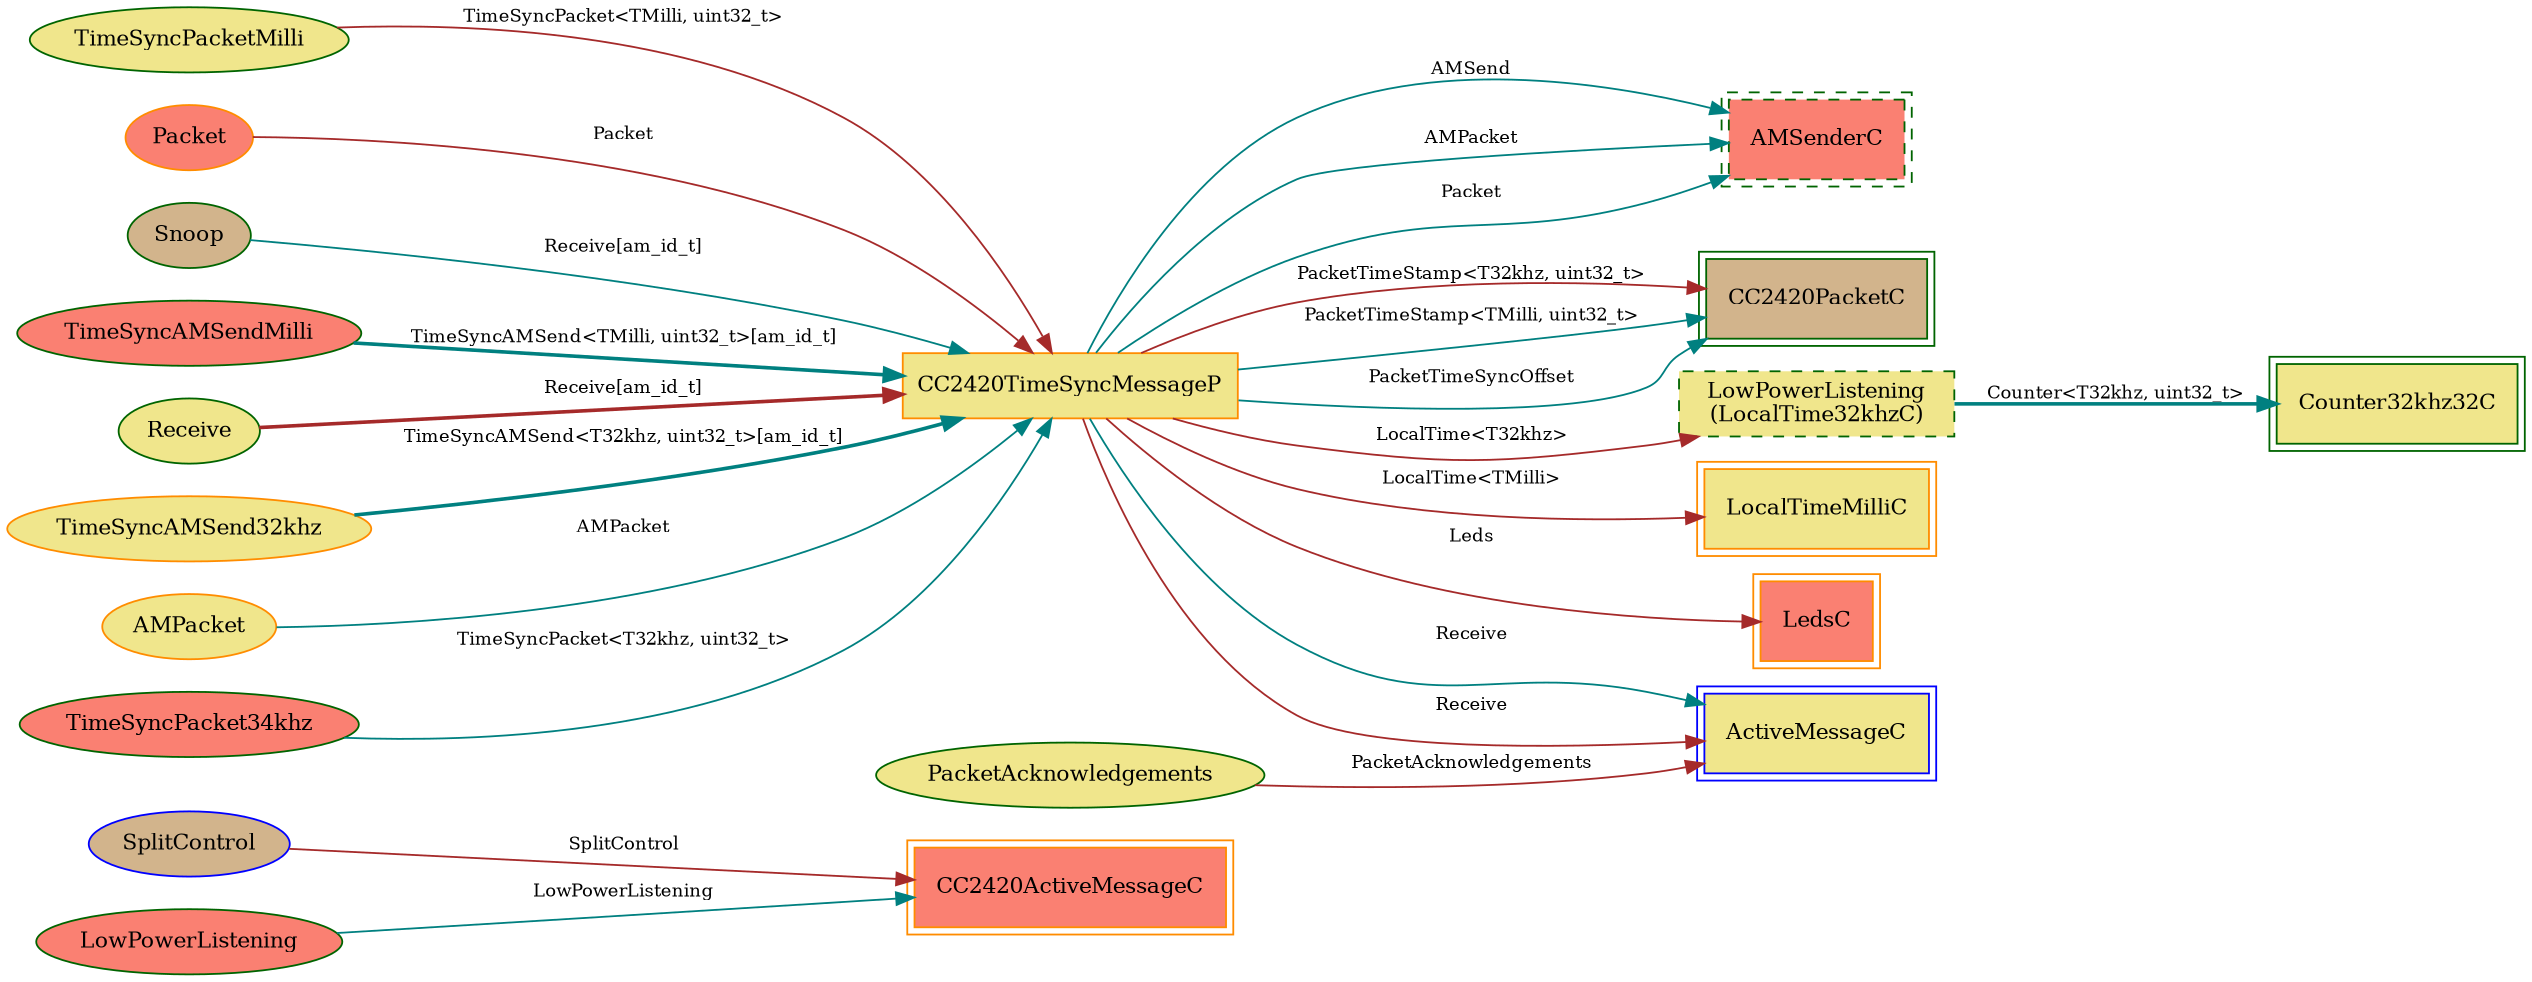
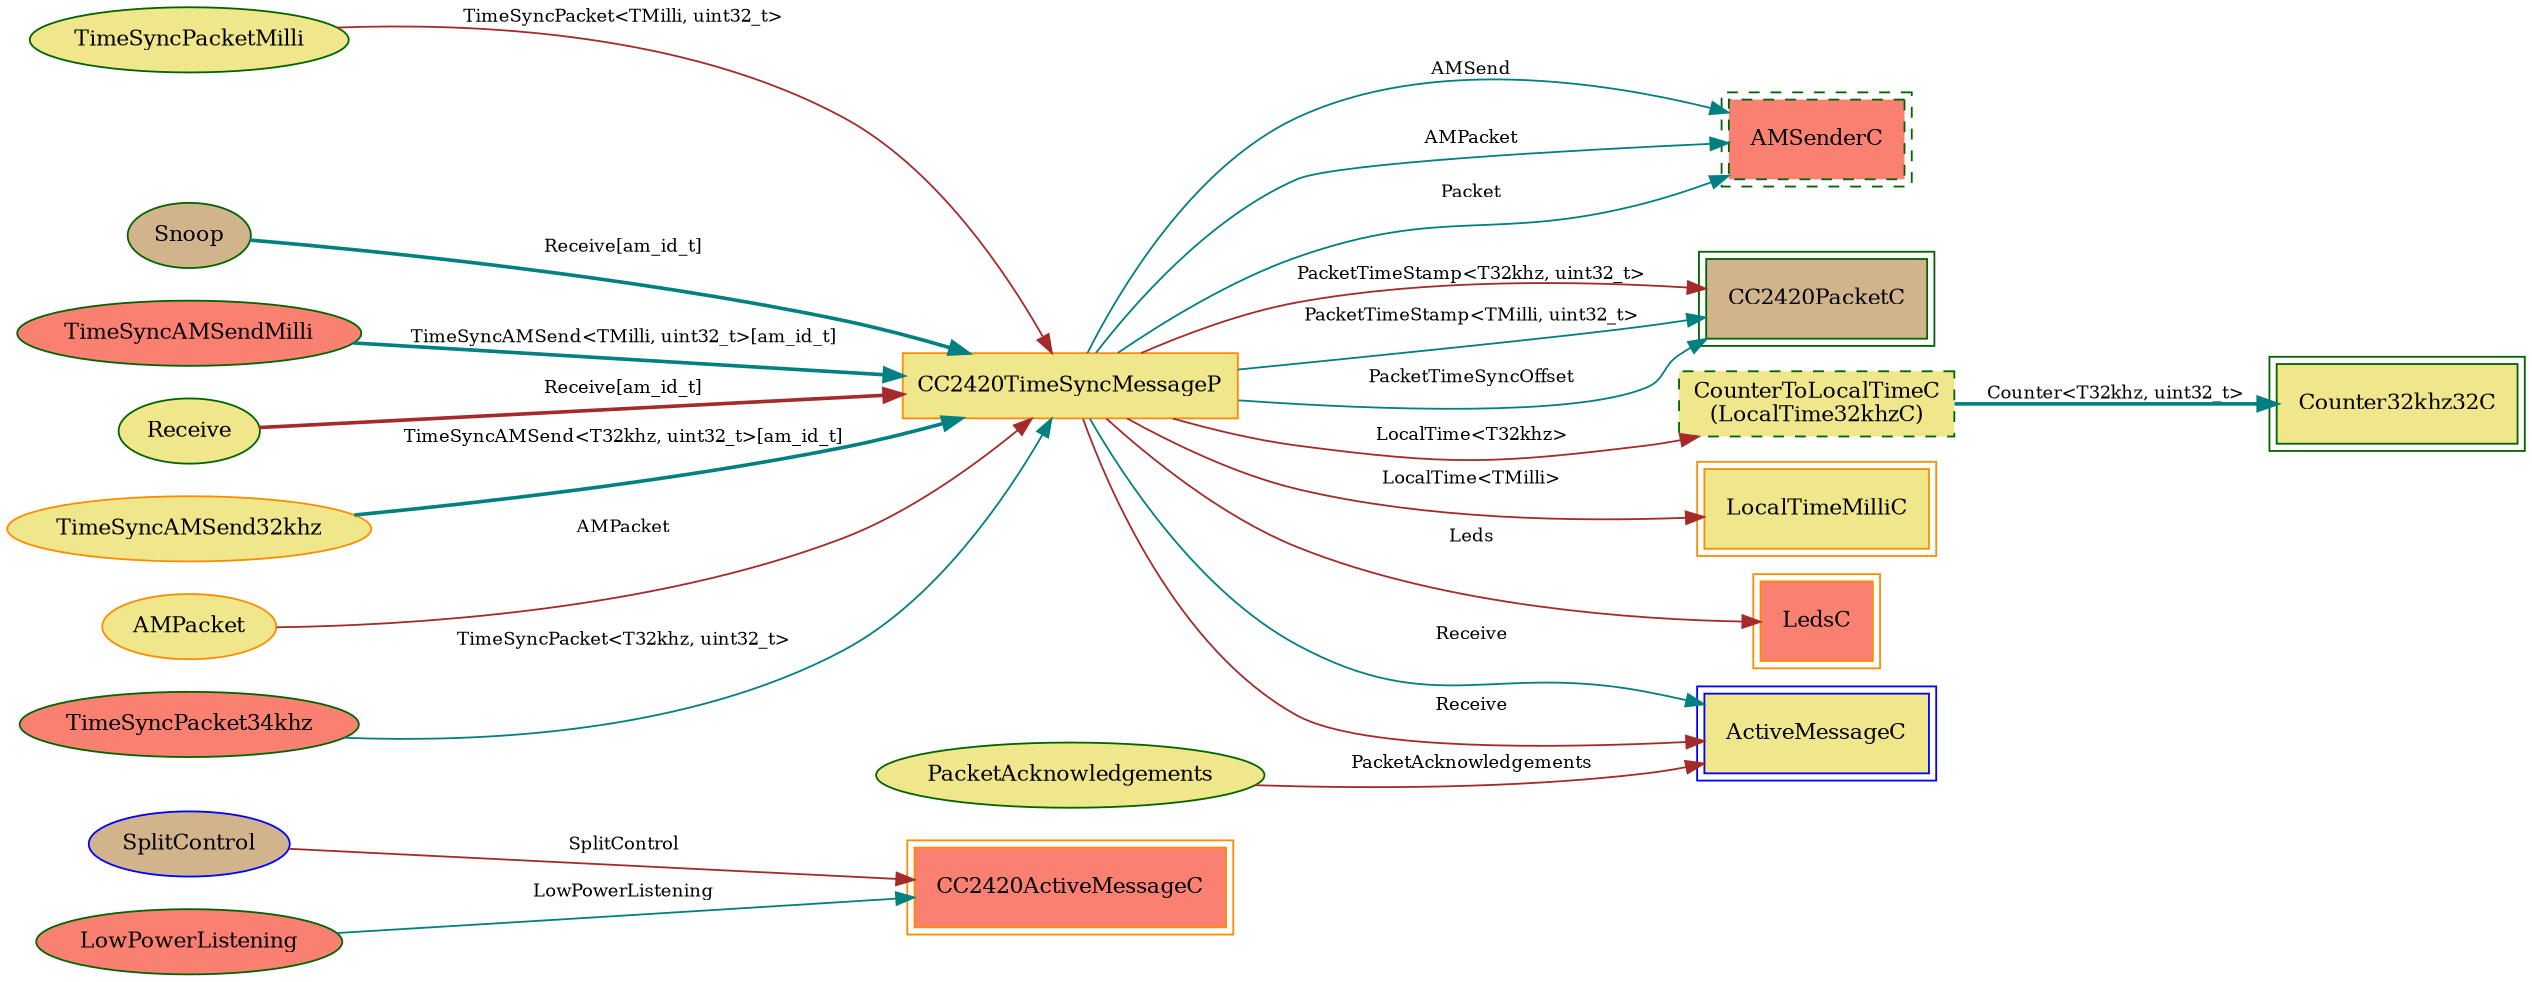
(189, 138) -> none
(603, 280) -> (603, 280)
(1817, 404) -> (1817, 404)
(665, 588) -> (665, 588)
